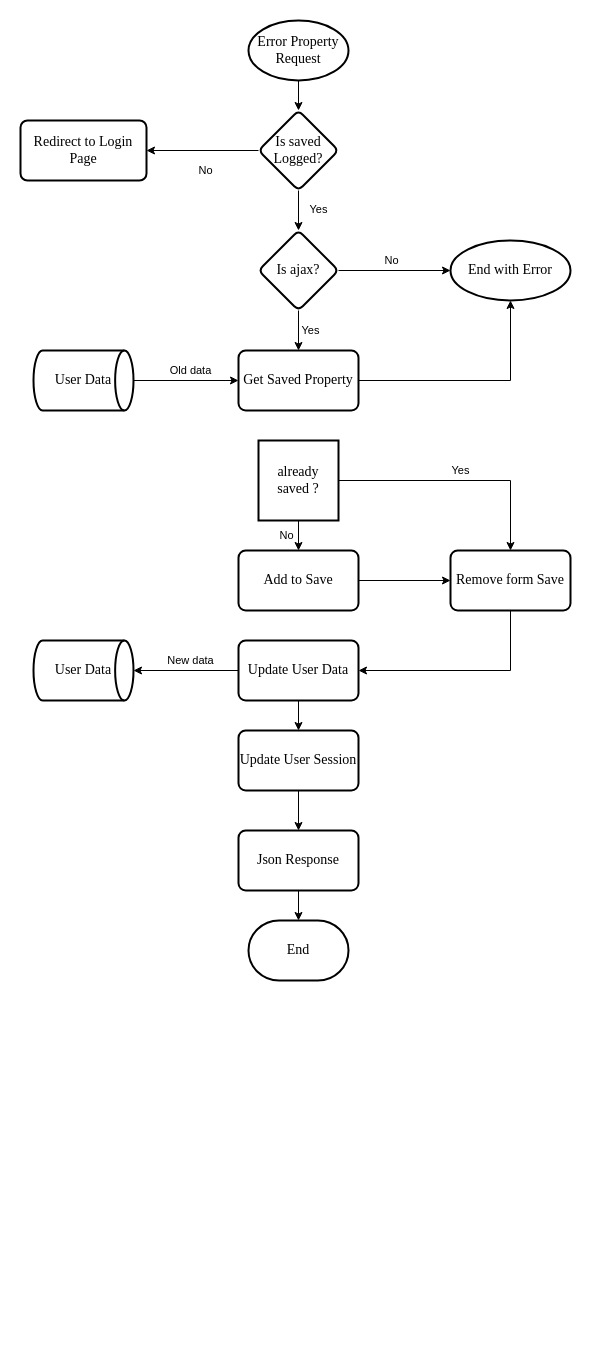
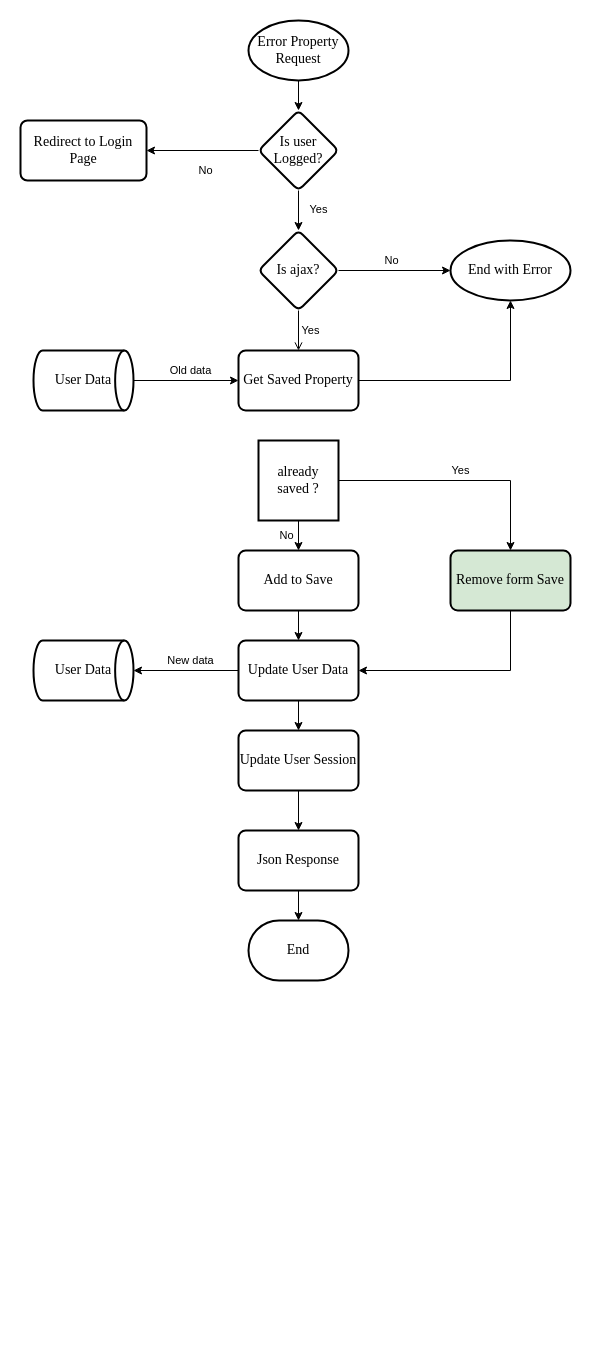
(299, 151) -> (299, 151)
(299, 342) -> (299, 344)
(401, 581) -> (299, 630)
(511, 581) -> (511, 581)
